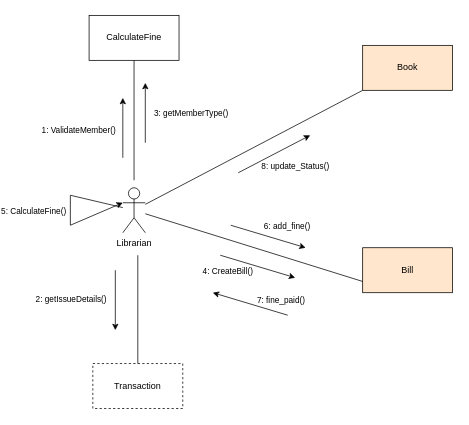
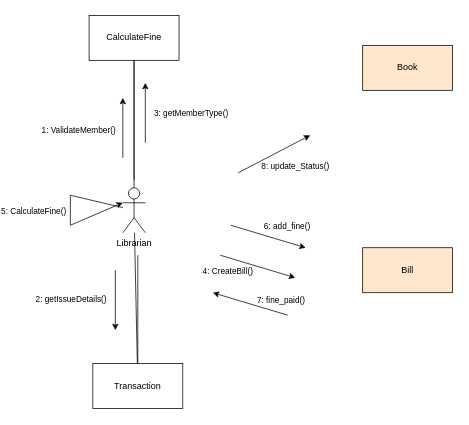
(254, 147) -> (134, 185)
(253, 248) -> (135, 259)
(138, 386) -> (138, 386)
